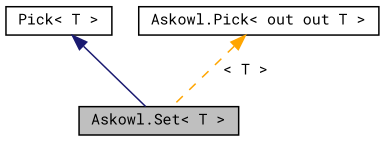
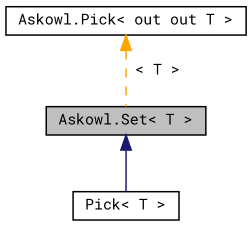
(115, 76) -> (126, 171)
